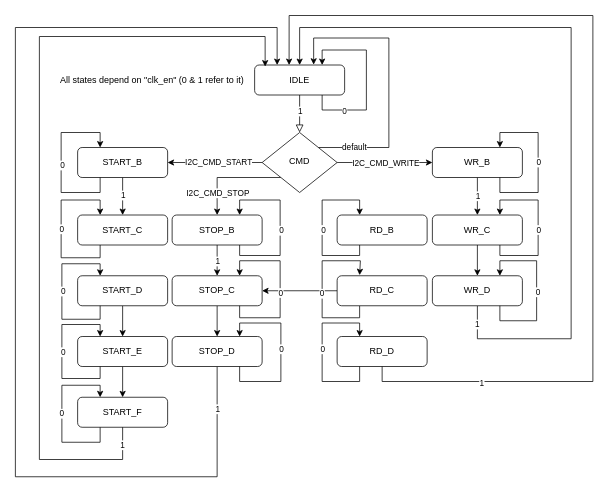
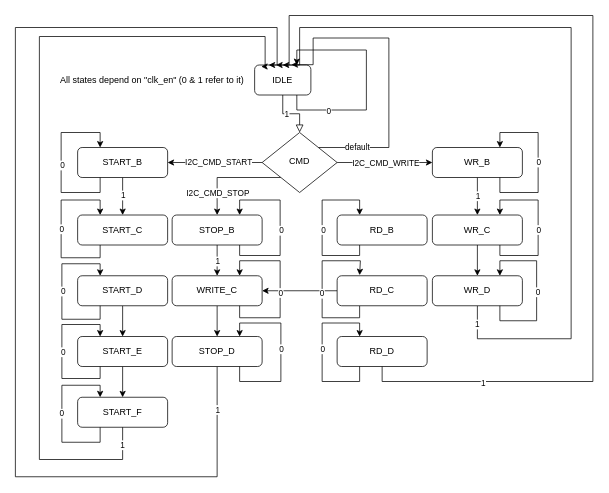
(300, 80) -> (283, 80)
(217, 291) -> (217, 291)
